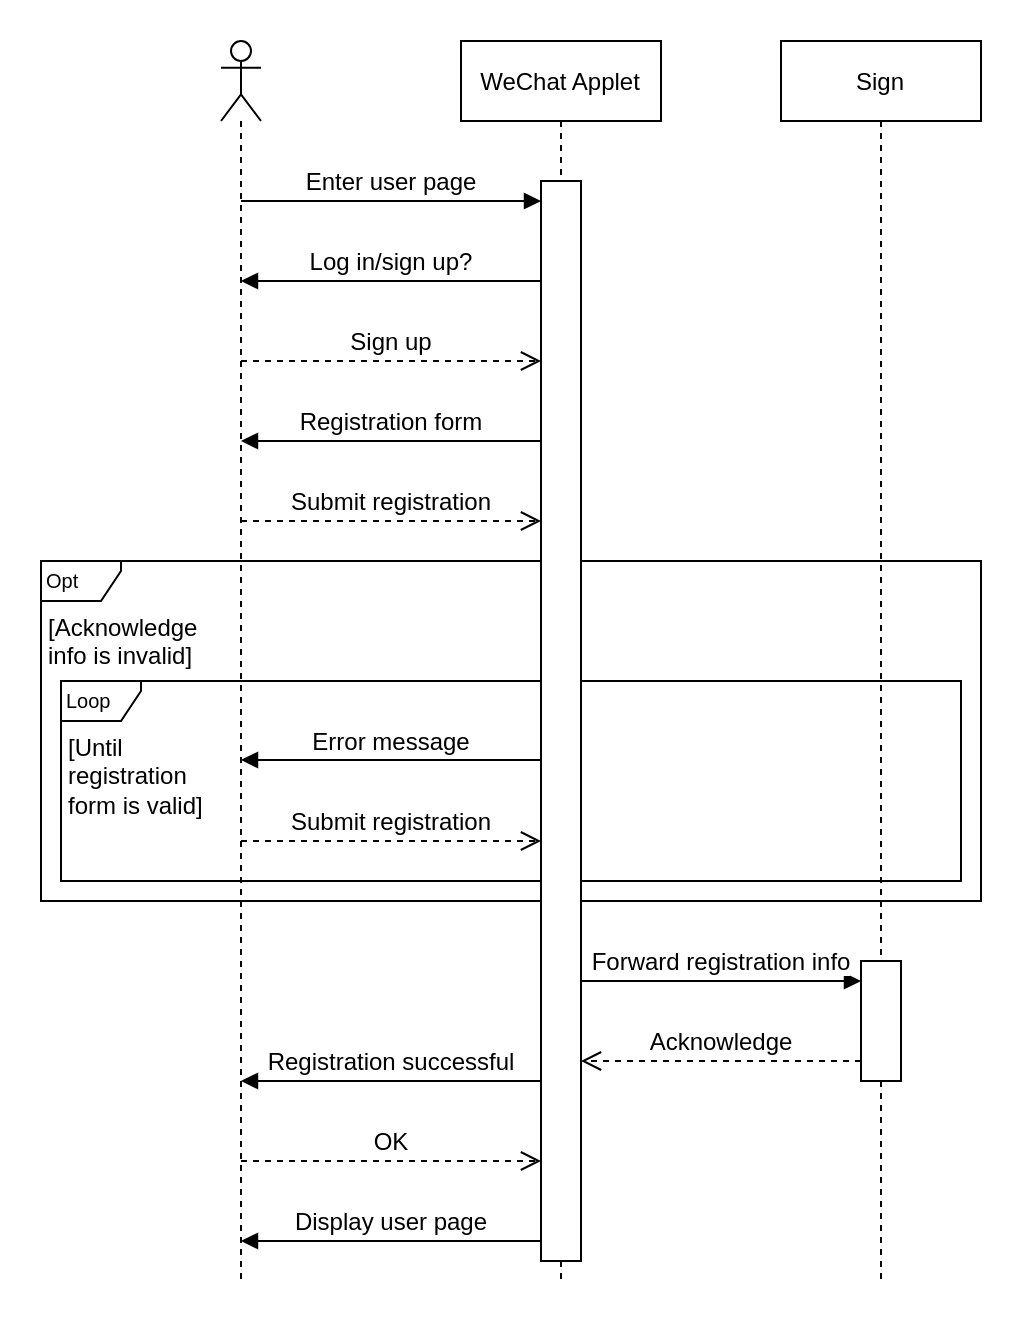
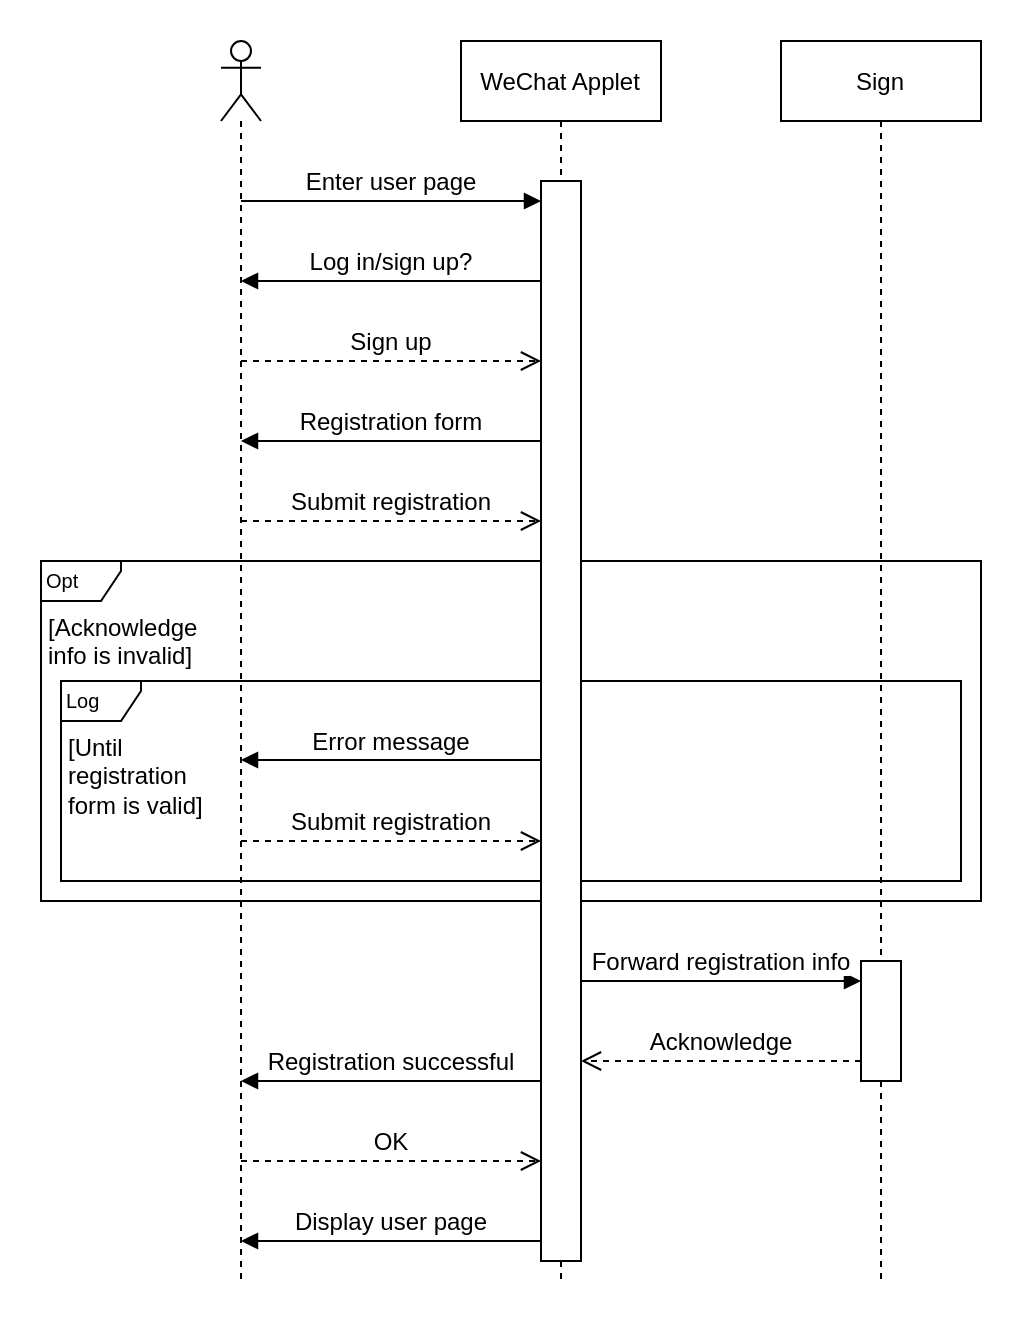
(94, 701) -> (87, 701)
